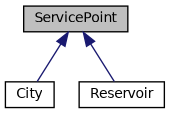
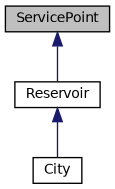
(49, 63) -> (57, 140)
